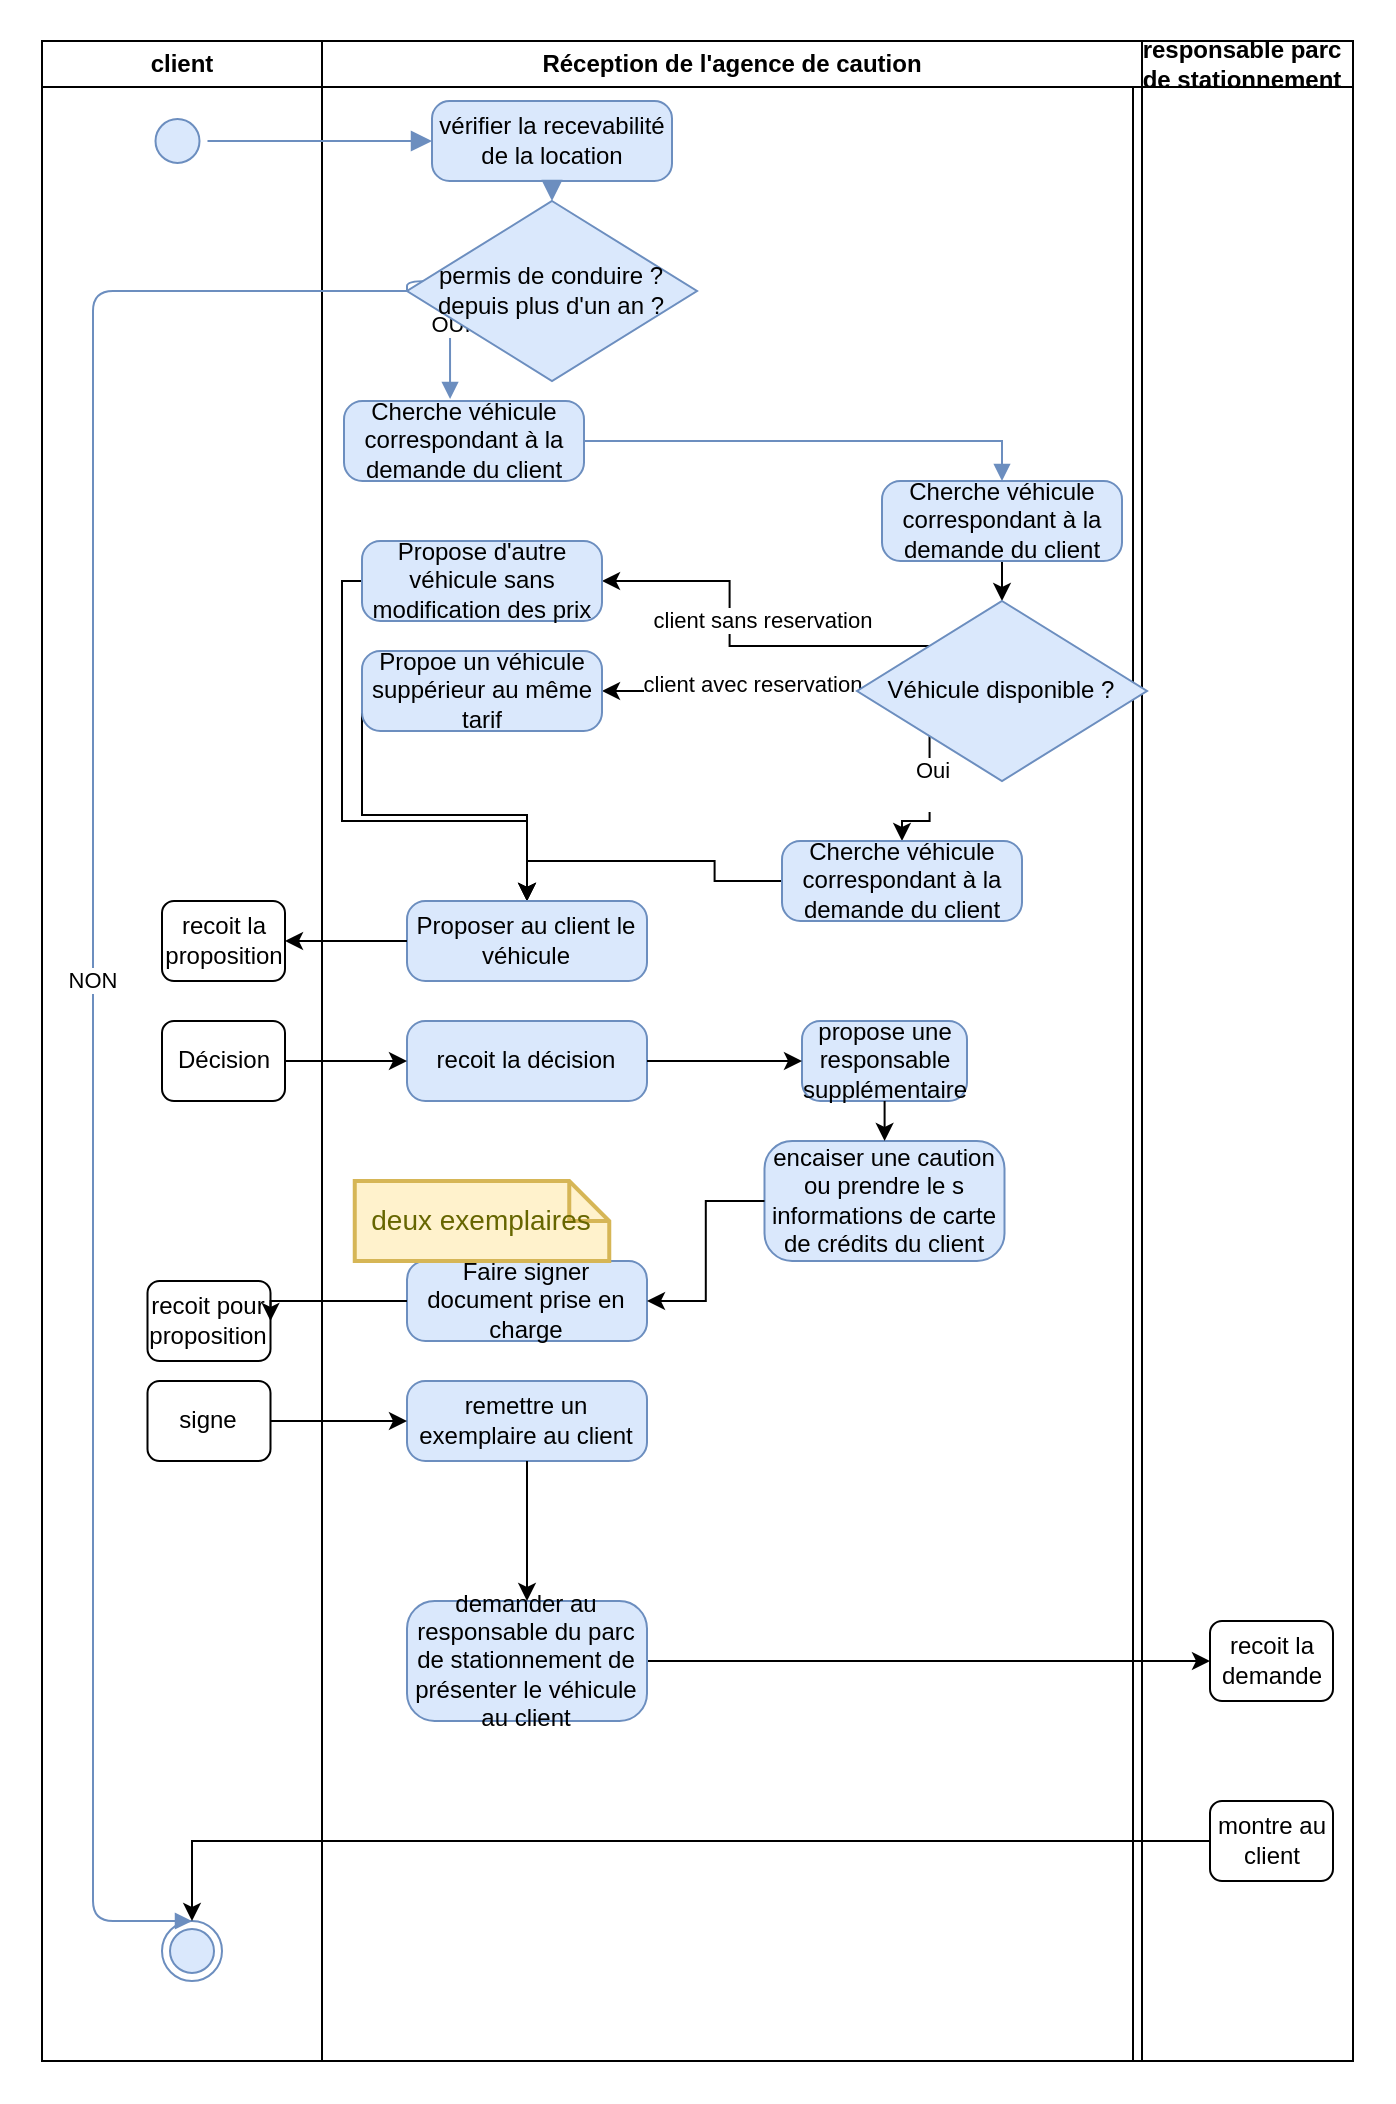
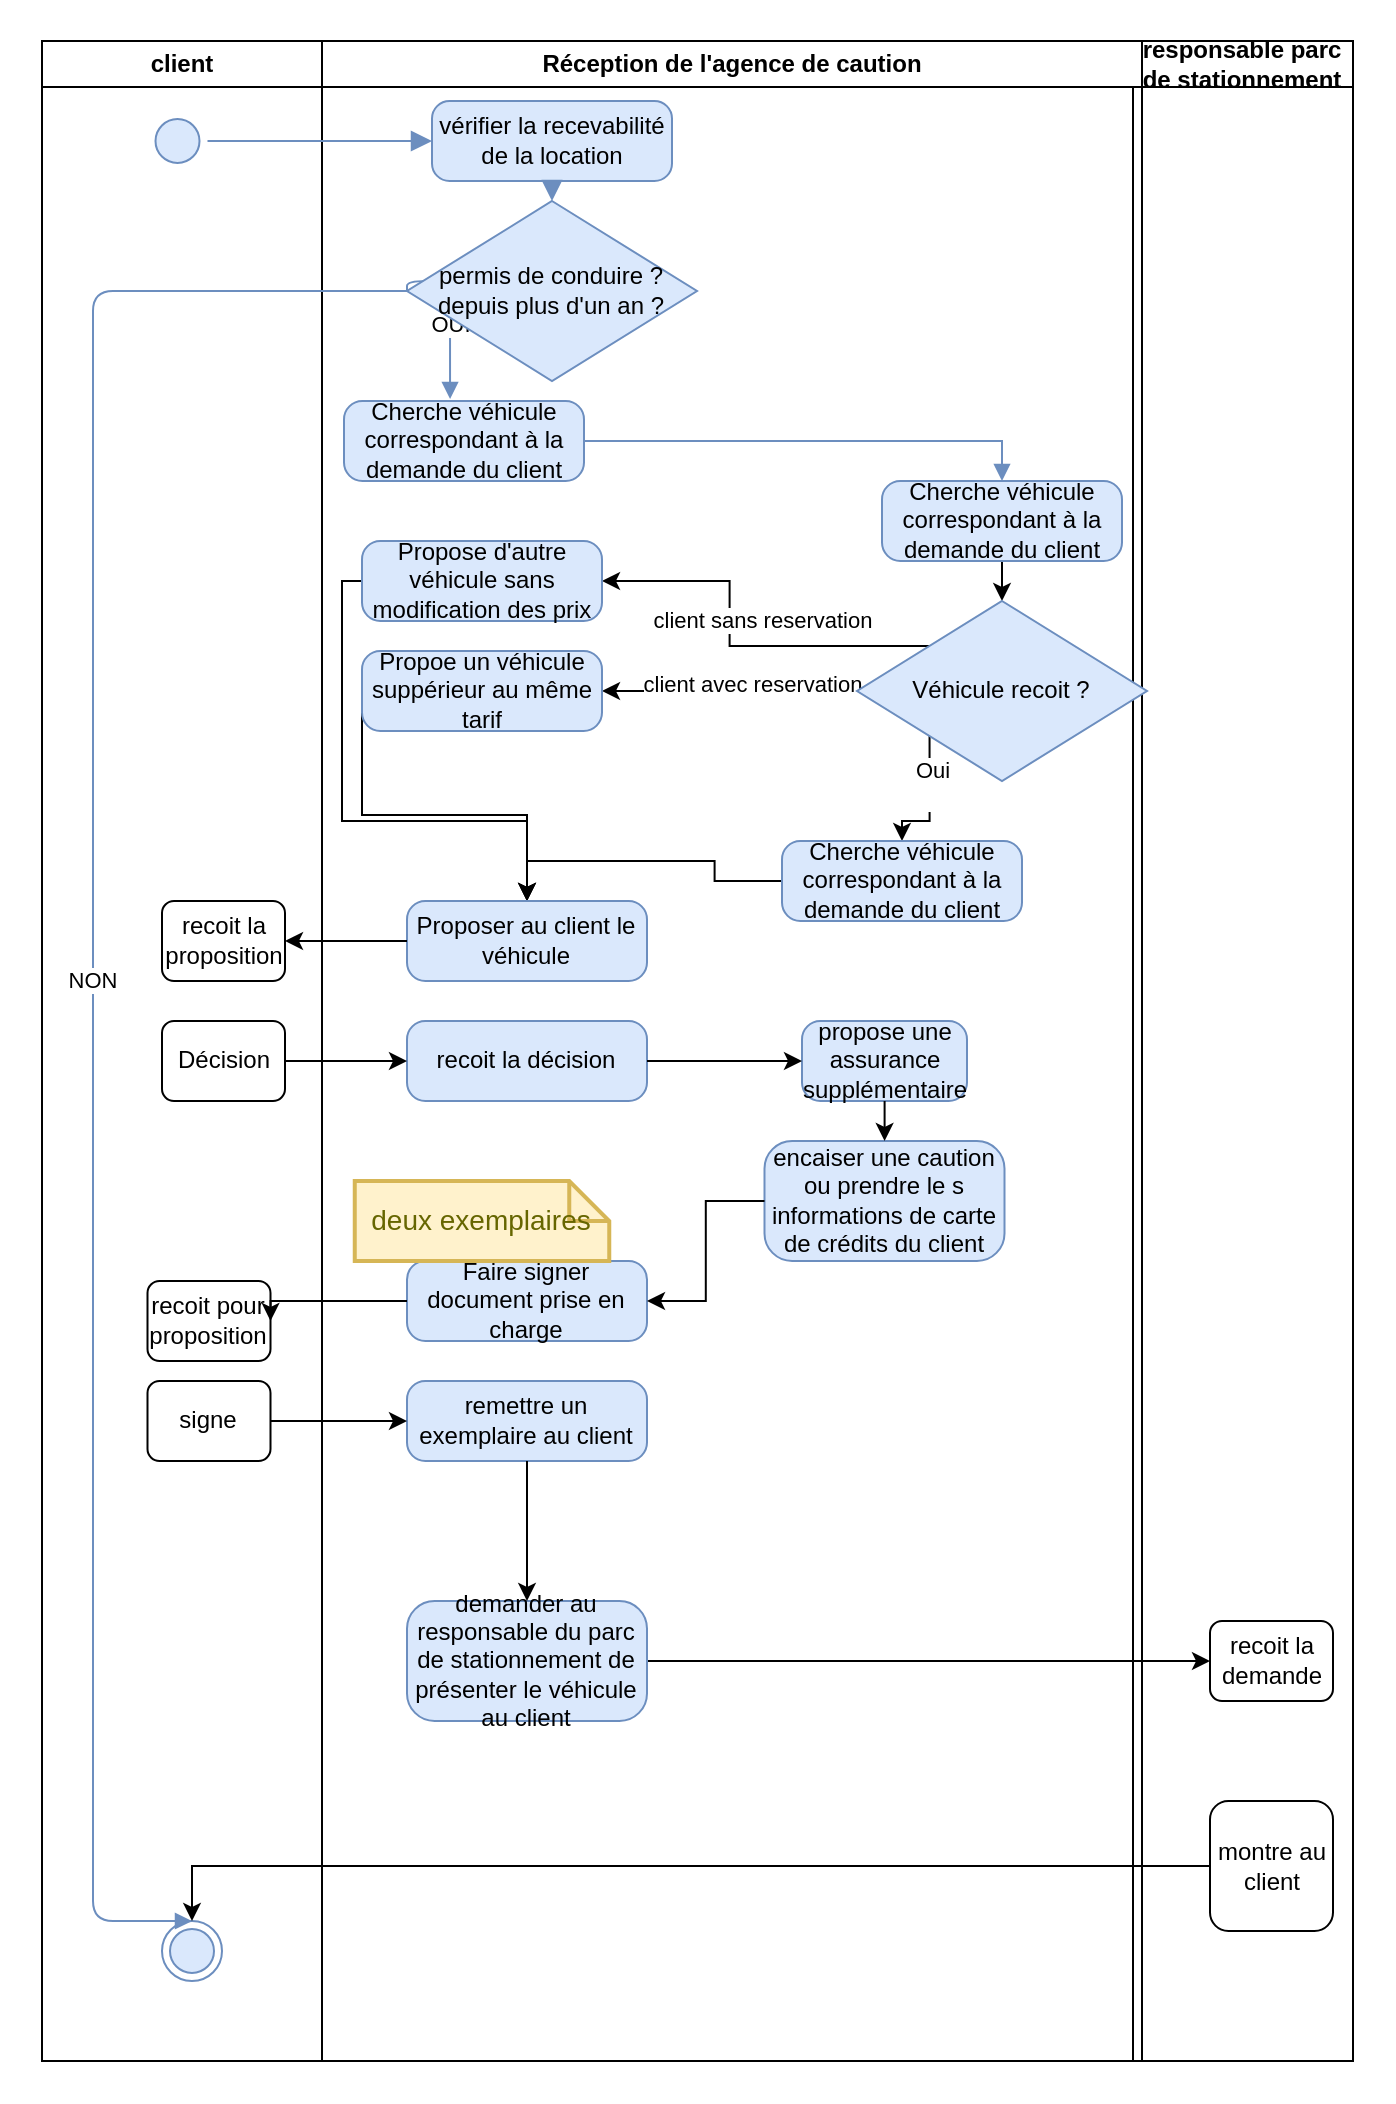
(1002, 691) -> (1002, 691)
(886, 1061) -> (886, 1061)
(1272, 1841) -> (1272, 1866)
